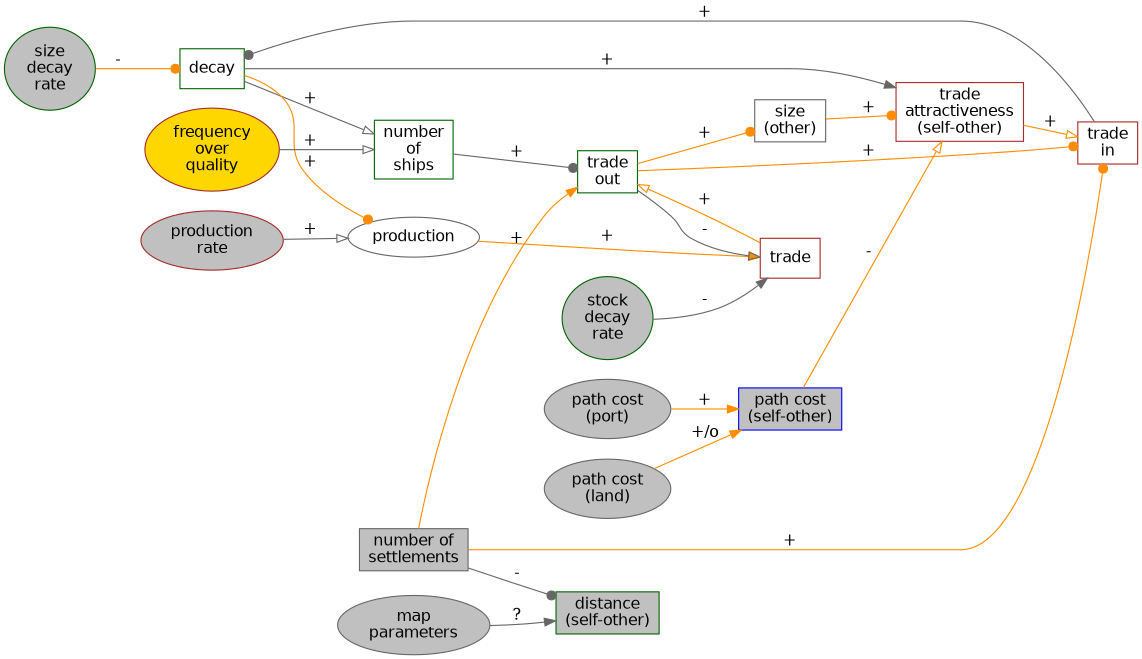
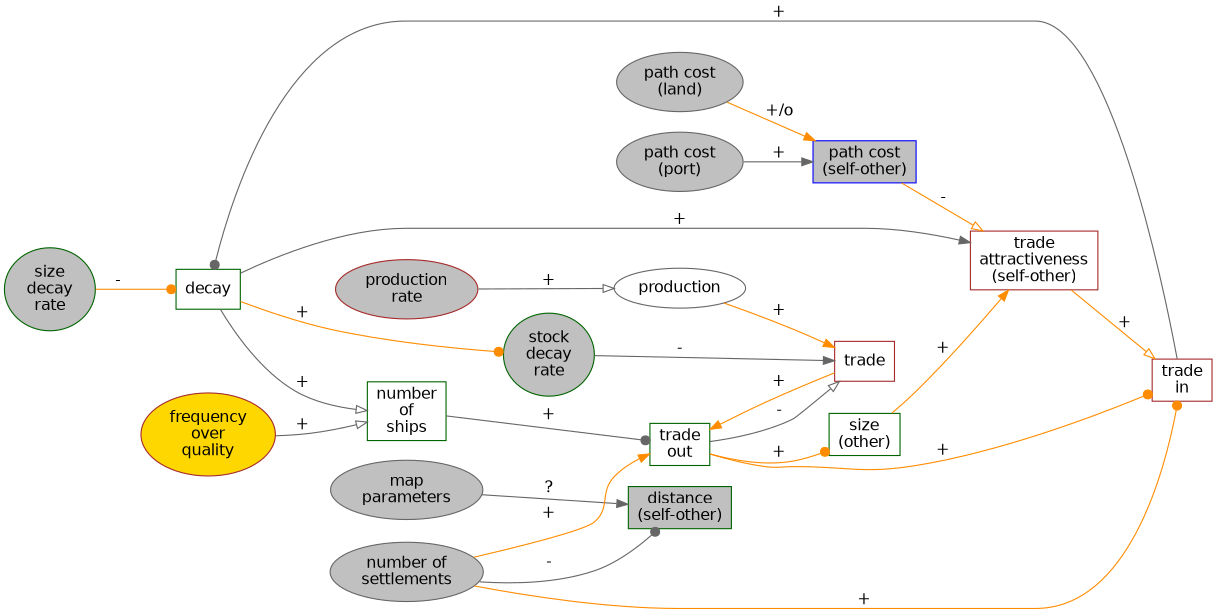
(856, 117) -> (949, 358)
(790, 121) -> (865, 434)
(294, 140) -> (365, 336)
(705, 215) -> (777, 397)
(699, 409) -> (773, 162)
(414, 550) -> (407, 572)
